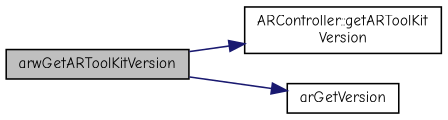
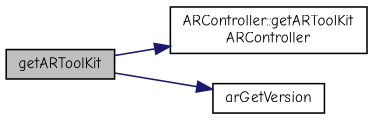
(343, 30) -> (269, 30)
(98, 64) -> (60, 64)
